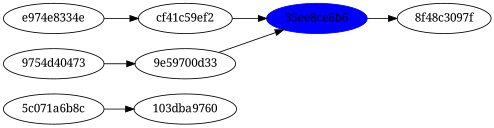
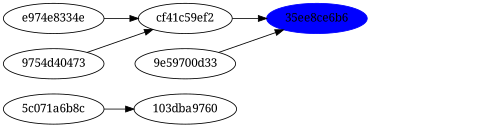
(444, 18) -> none
(115, 64) -> (116, 42)
